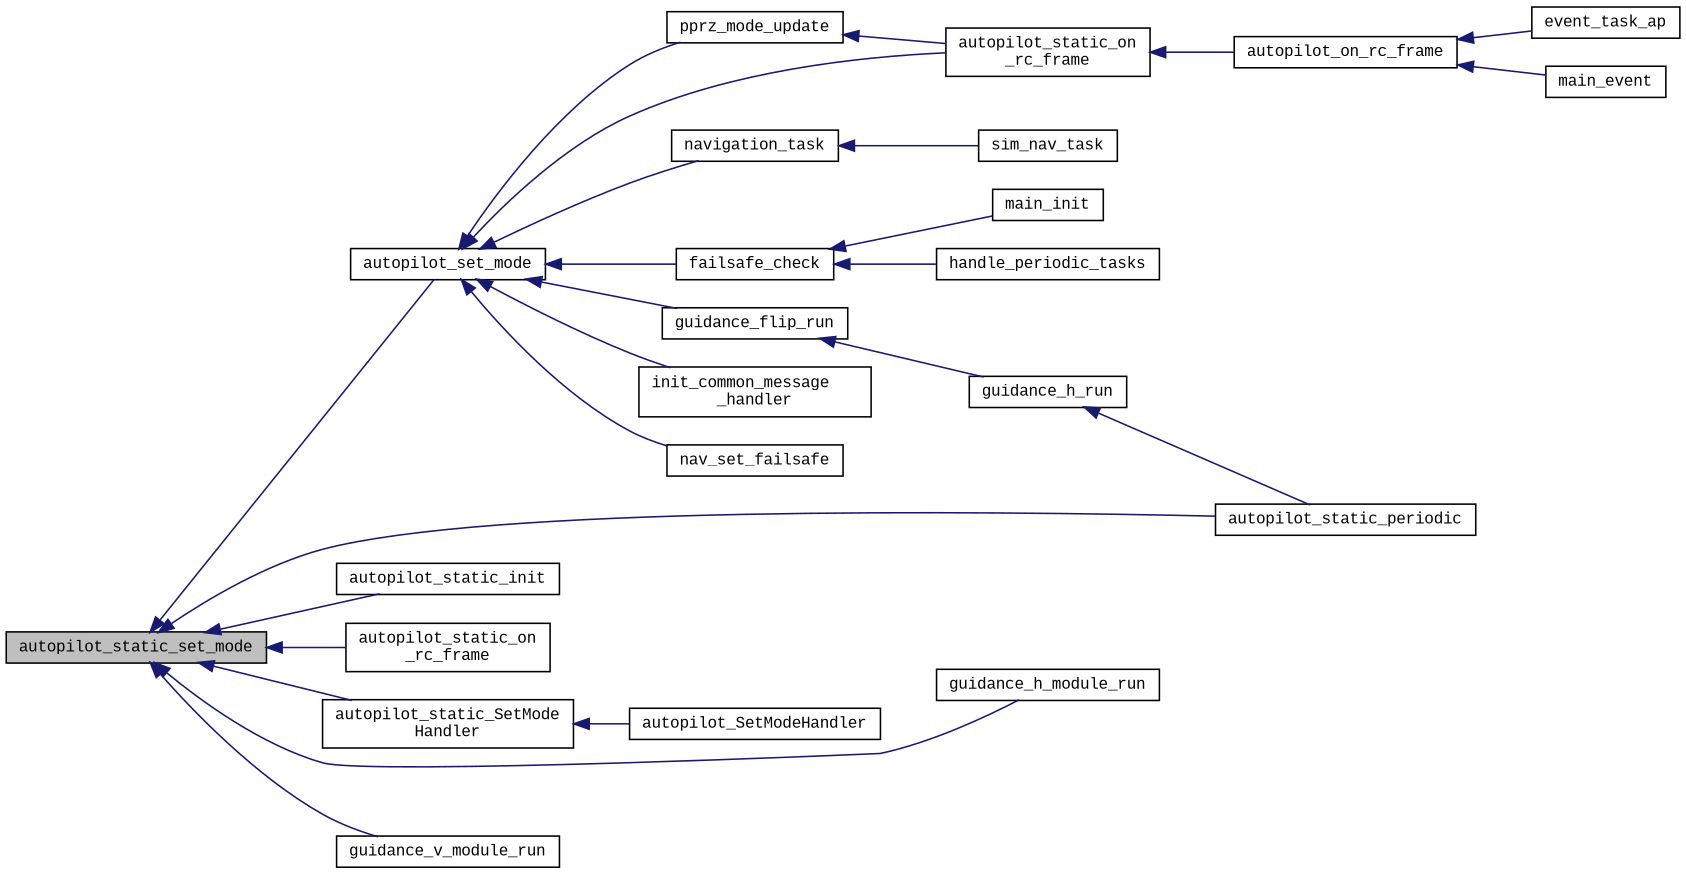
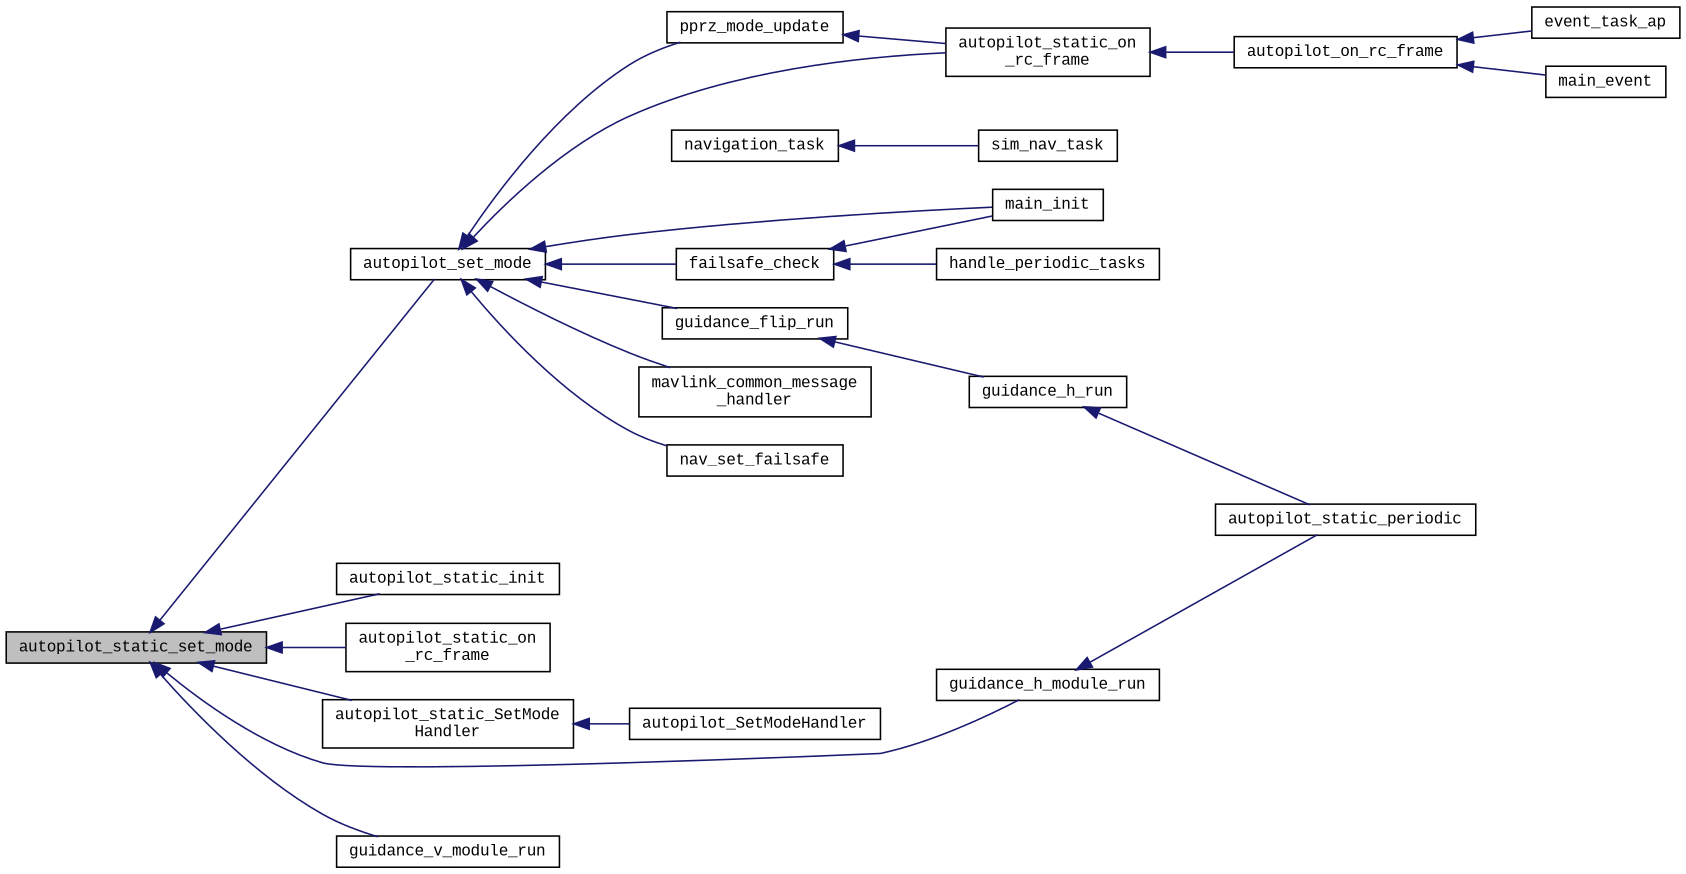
(595, 197) -> (768, 221)
(755, 392) -> (755, 392)
(683, 516) -> (1204, 599)
